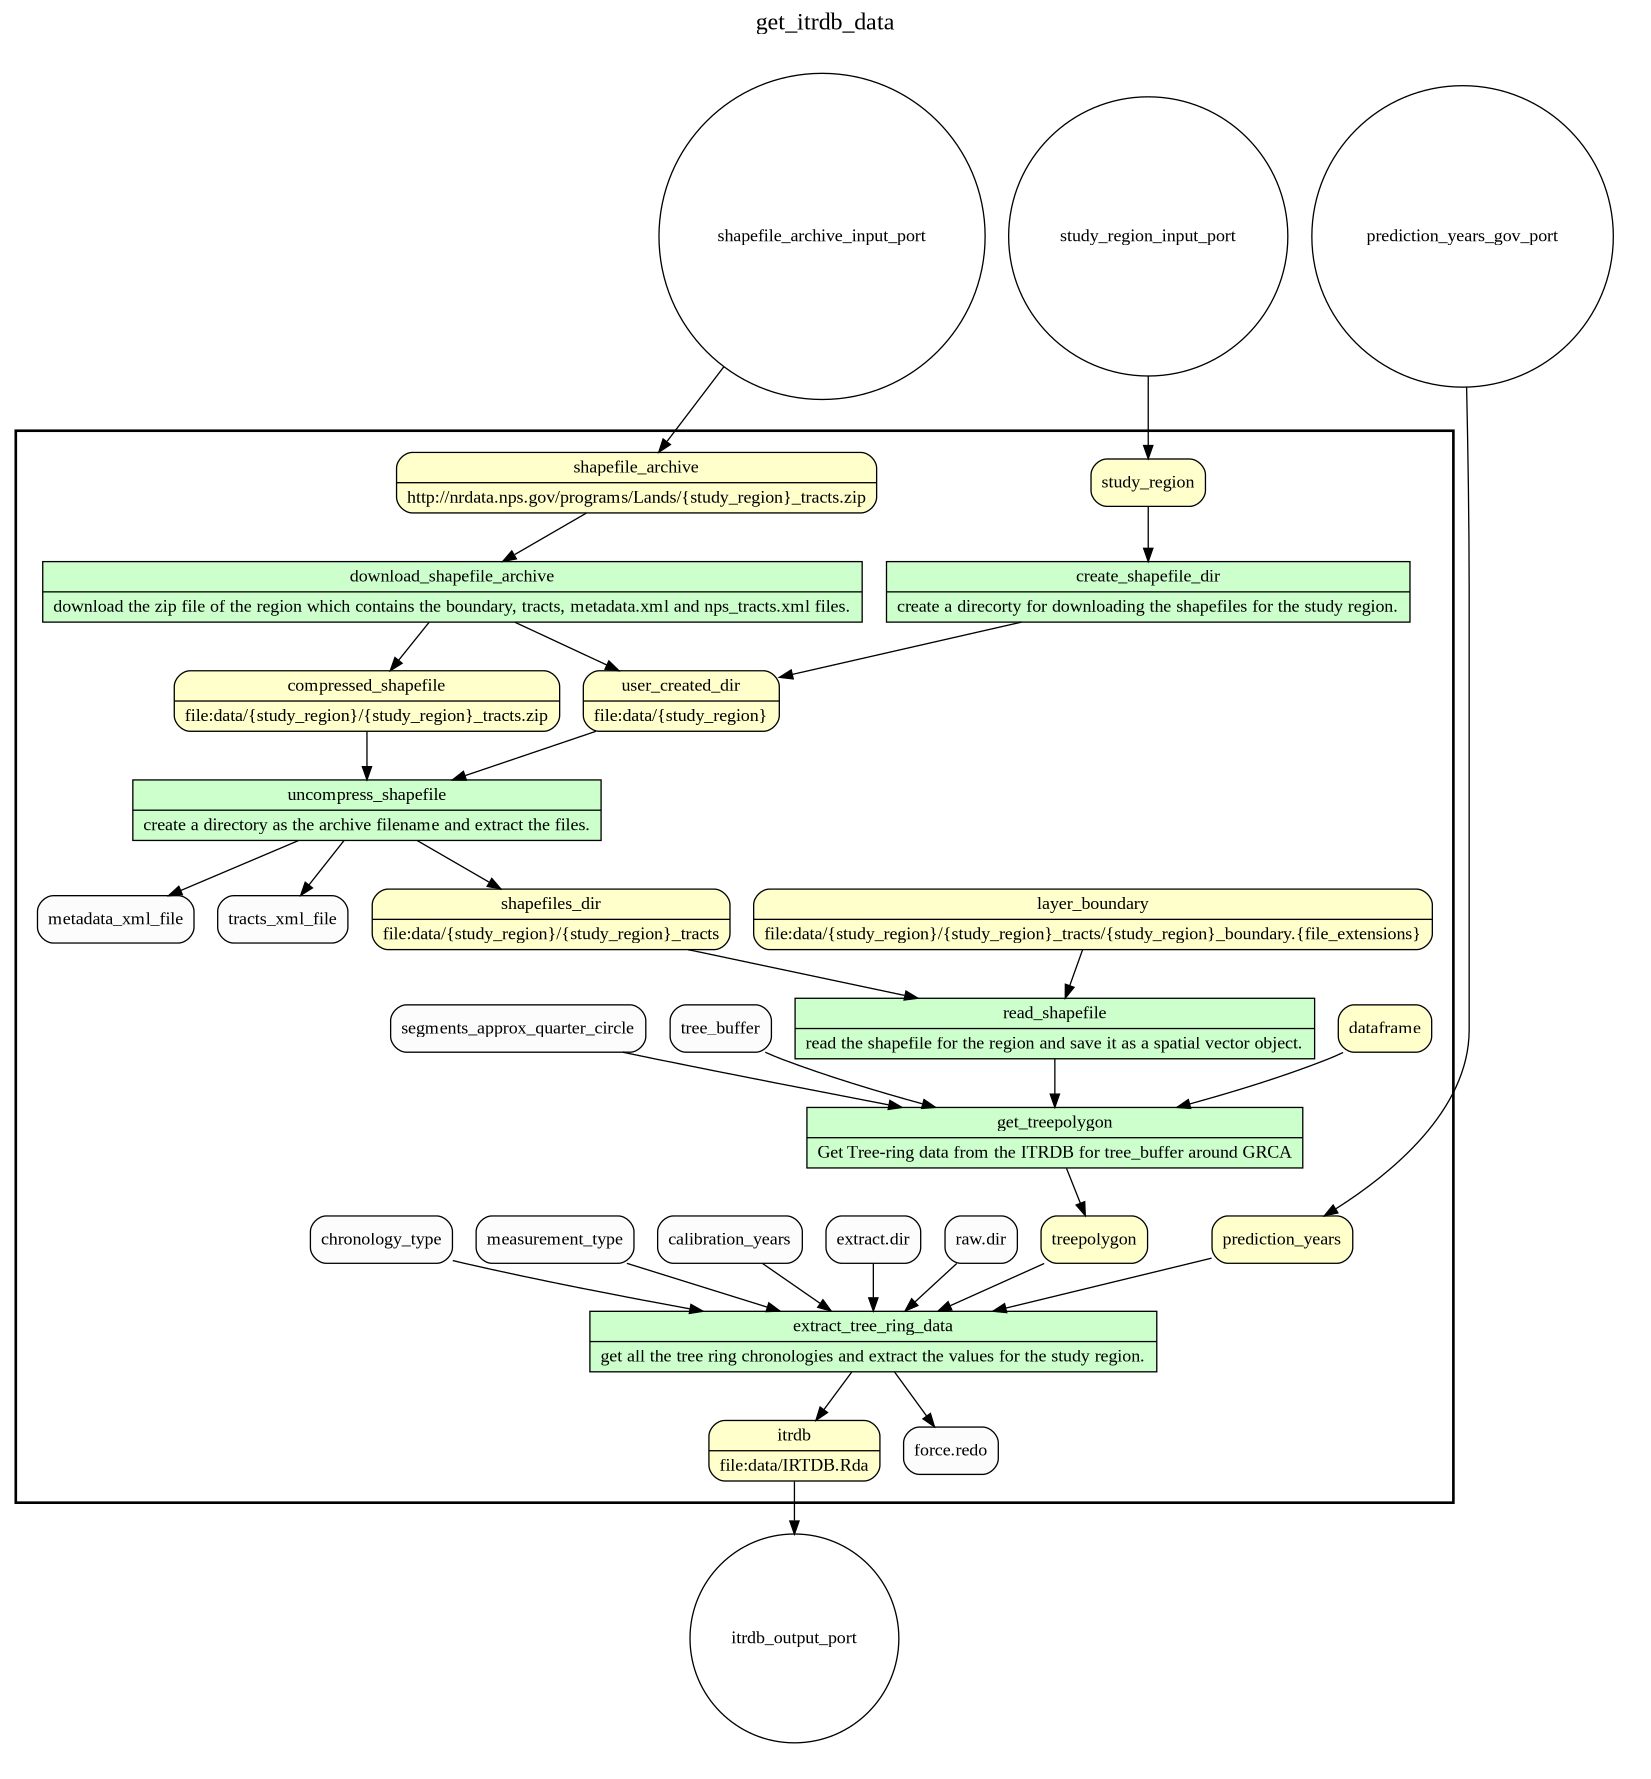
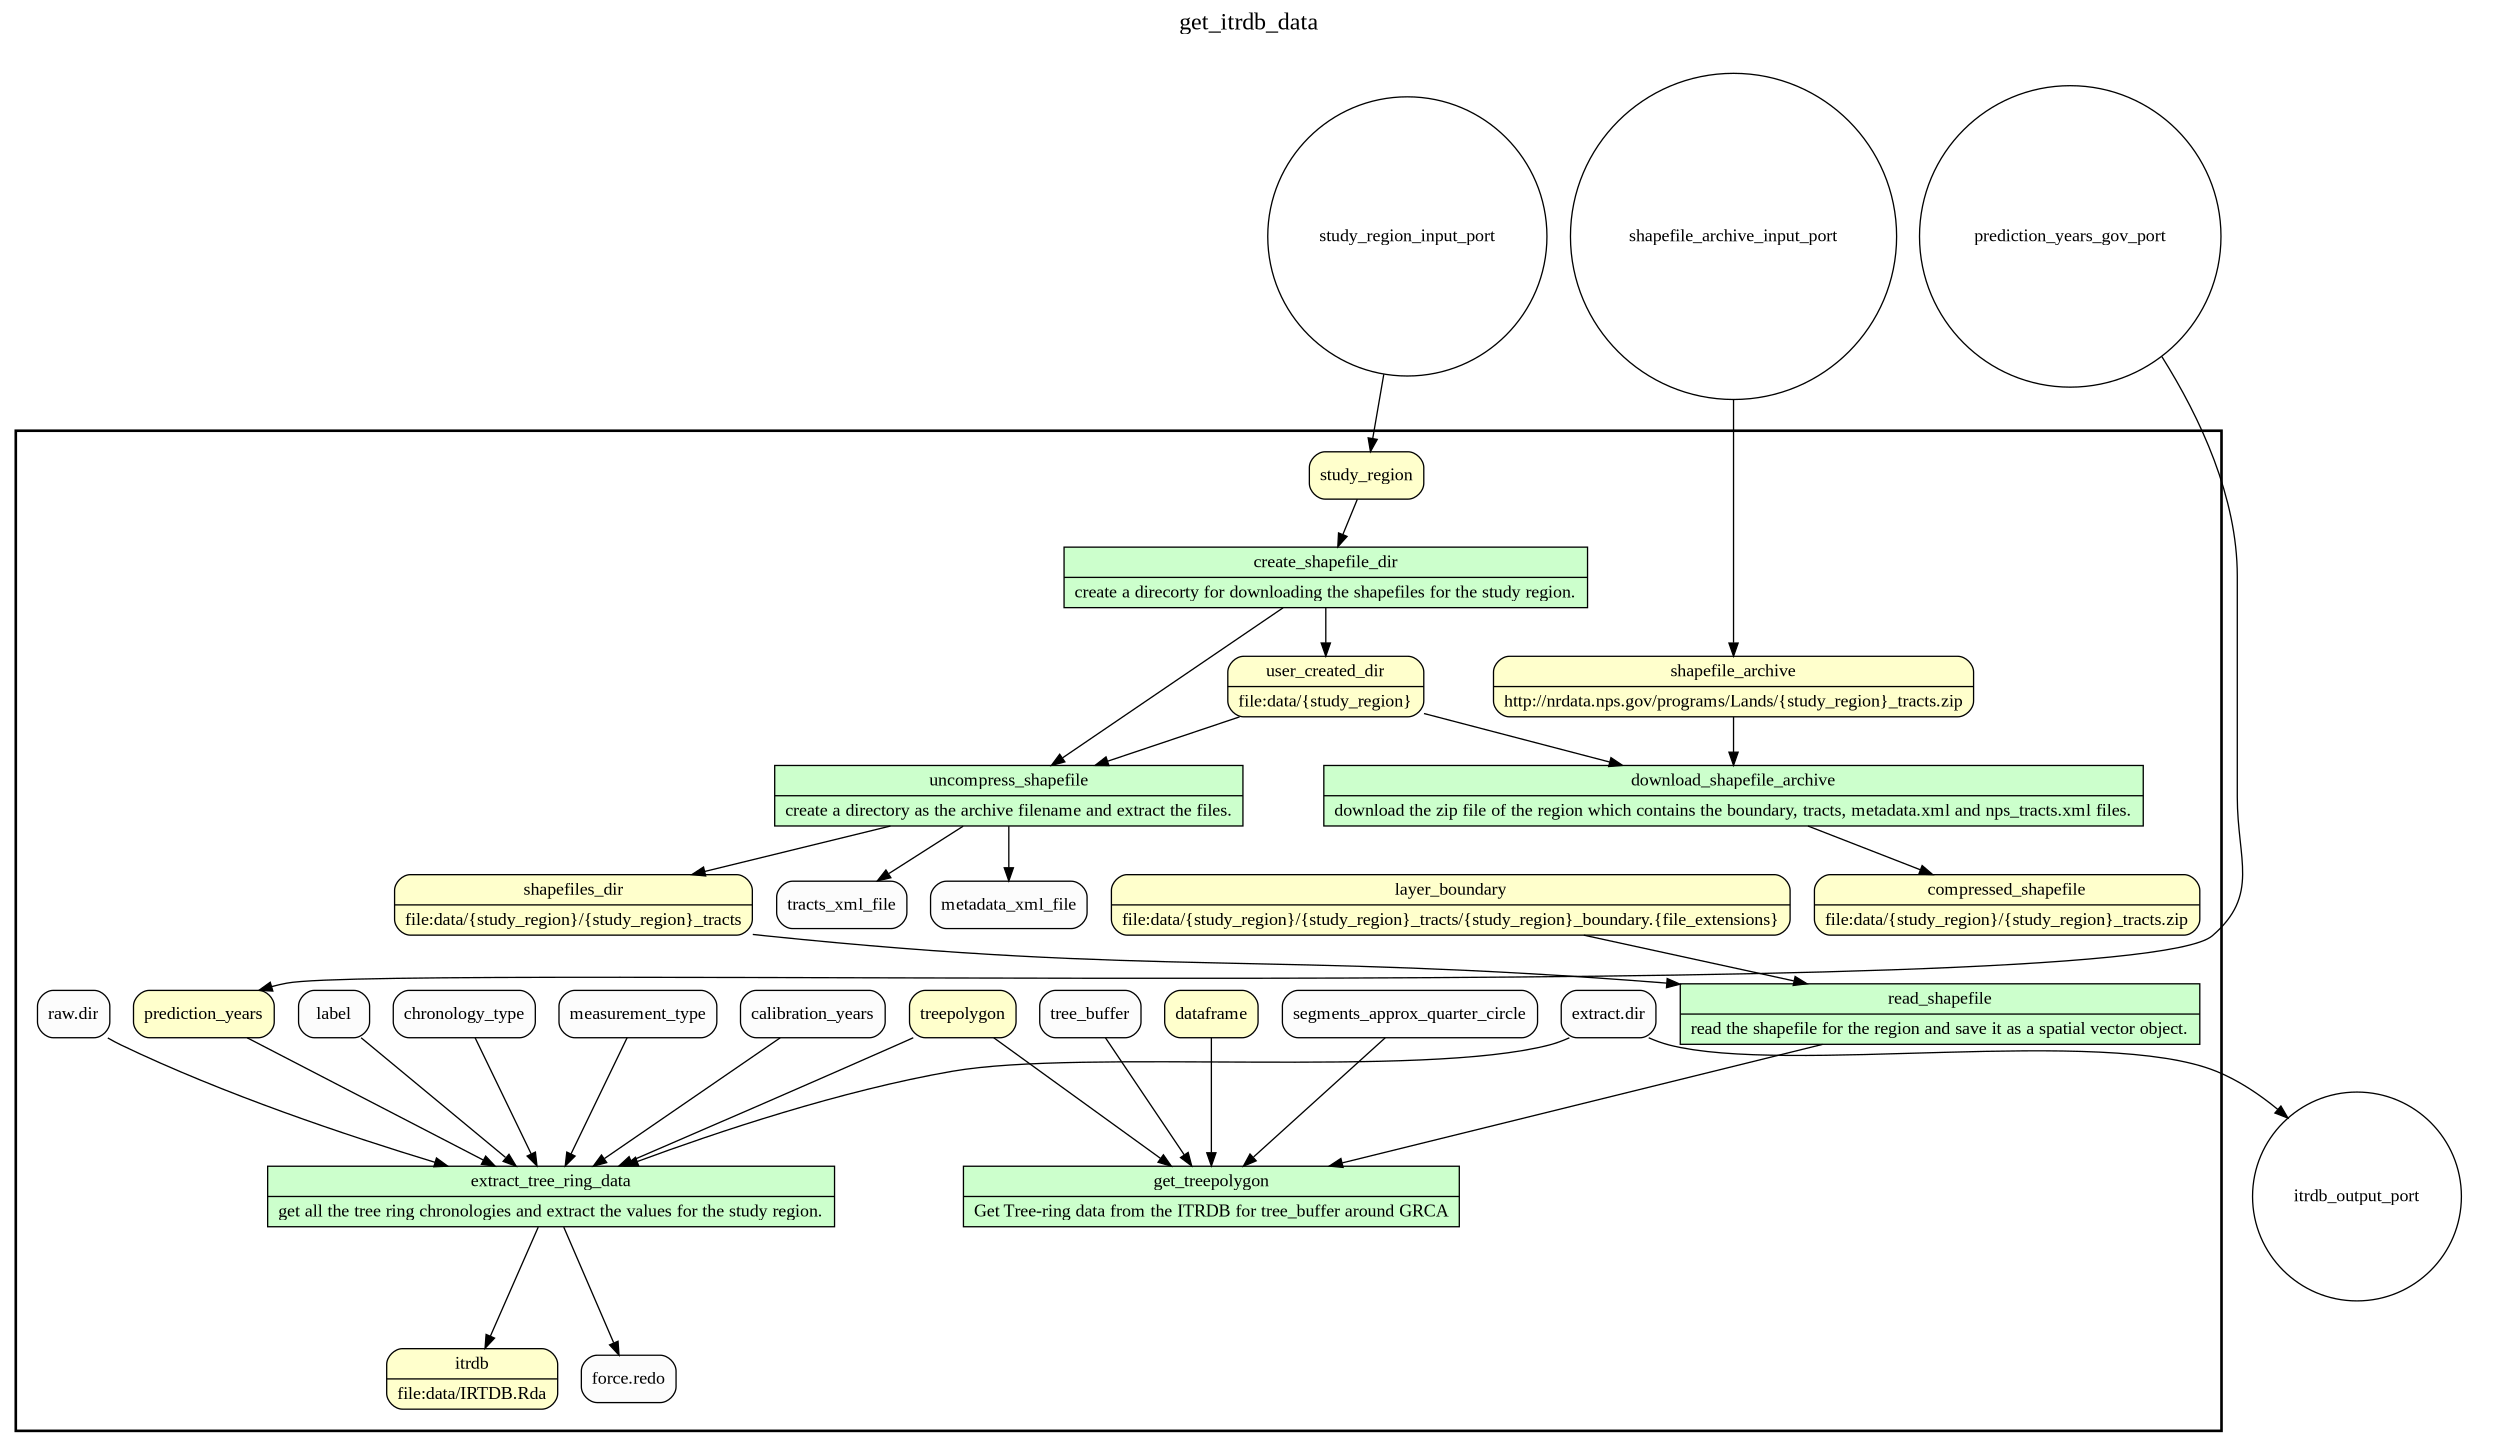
(561, 644) -> (1517, 738)
(367, 749) -> (1173, 683)
none -> (334, 1014)
(1073, 1186) -> (1077, 1098)
(794, 1501) -> (1969, 1052)
